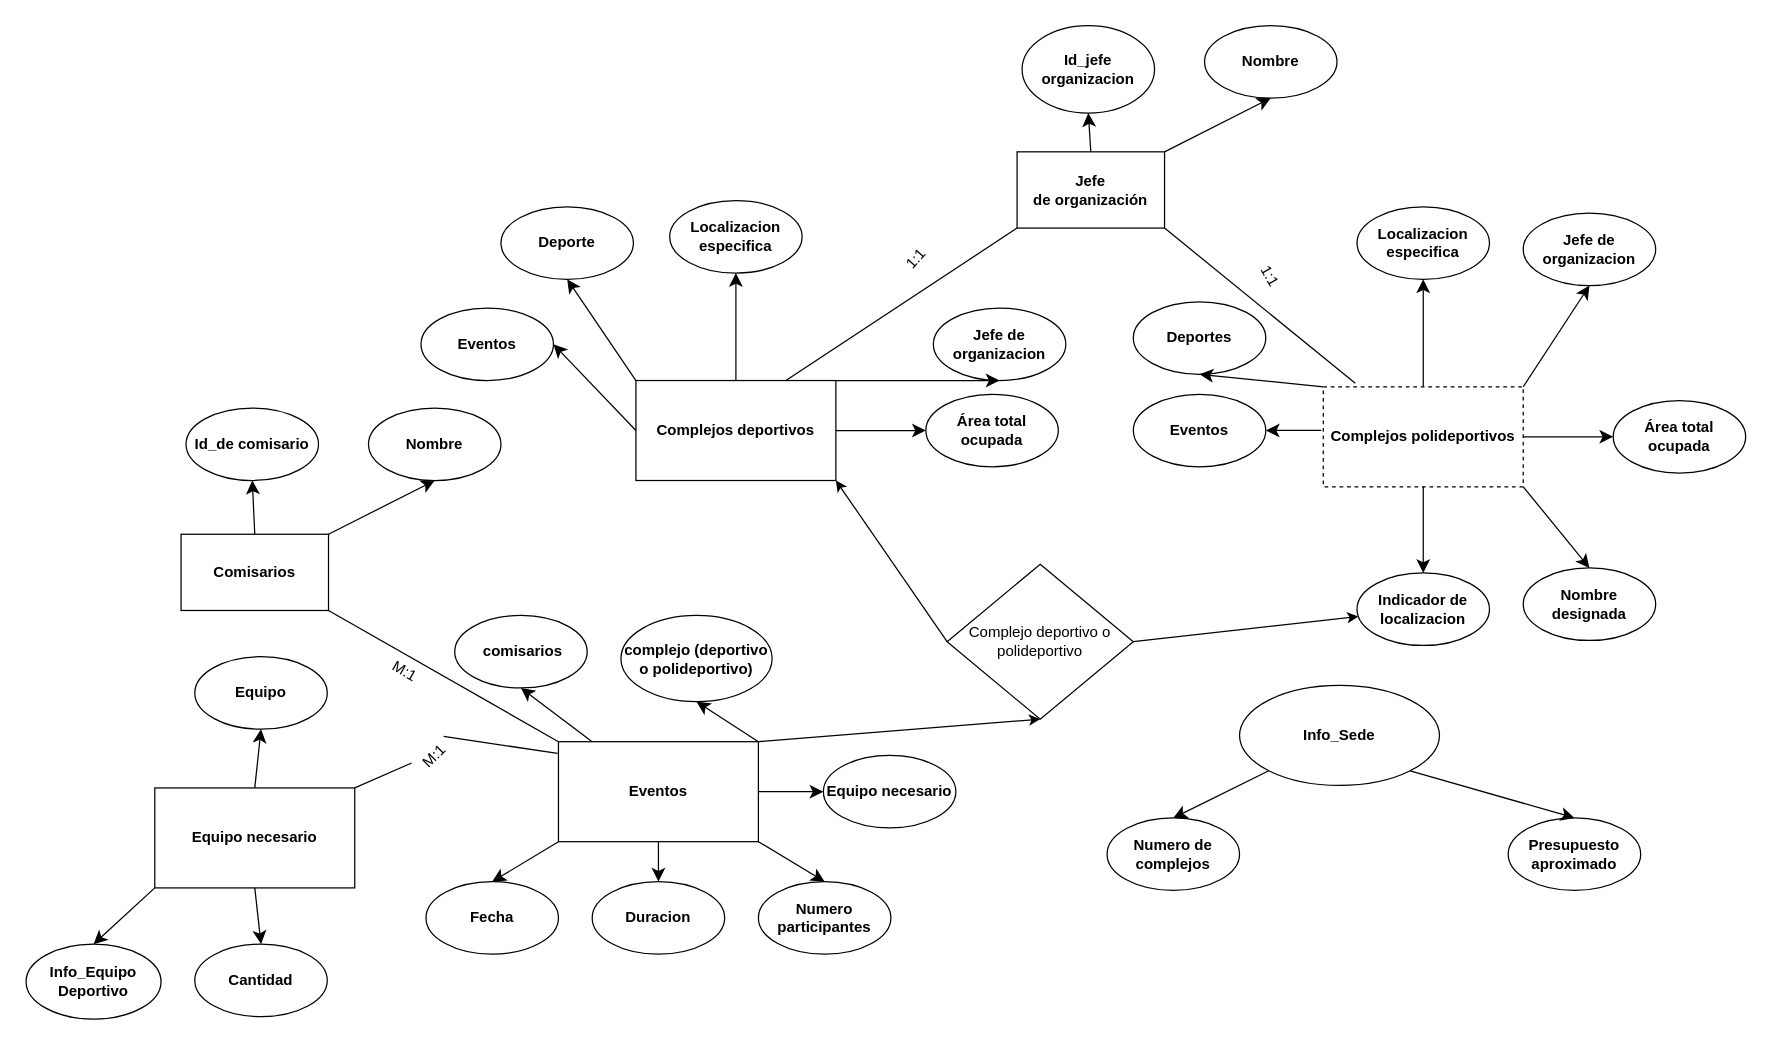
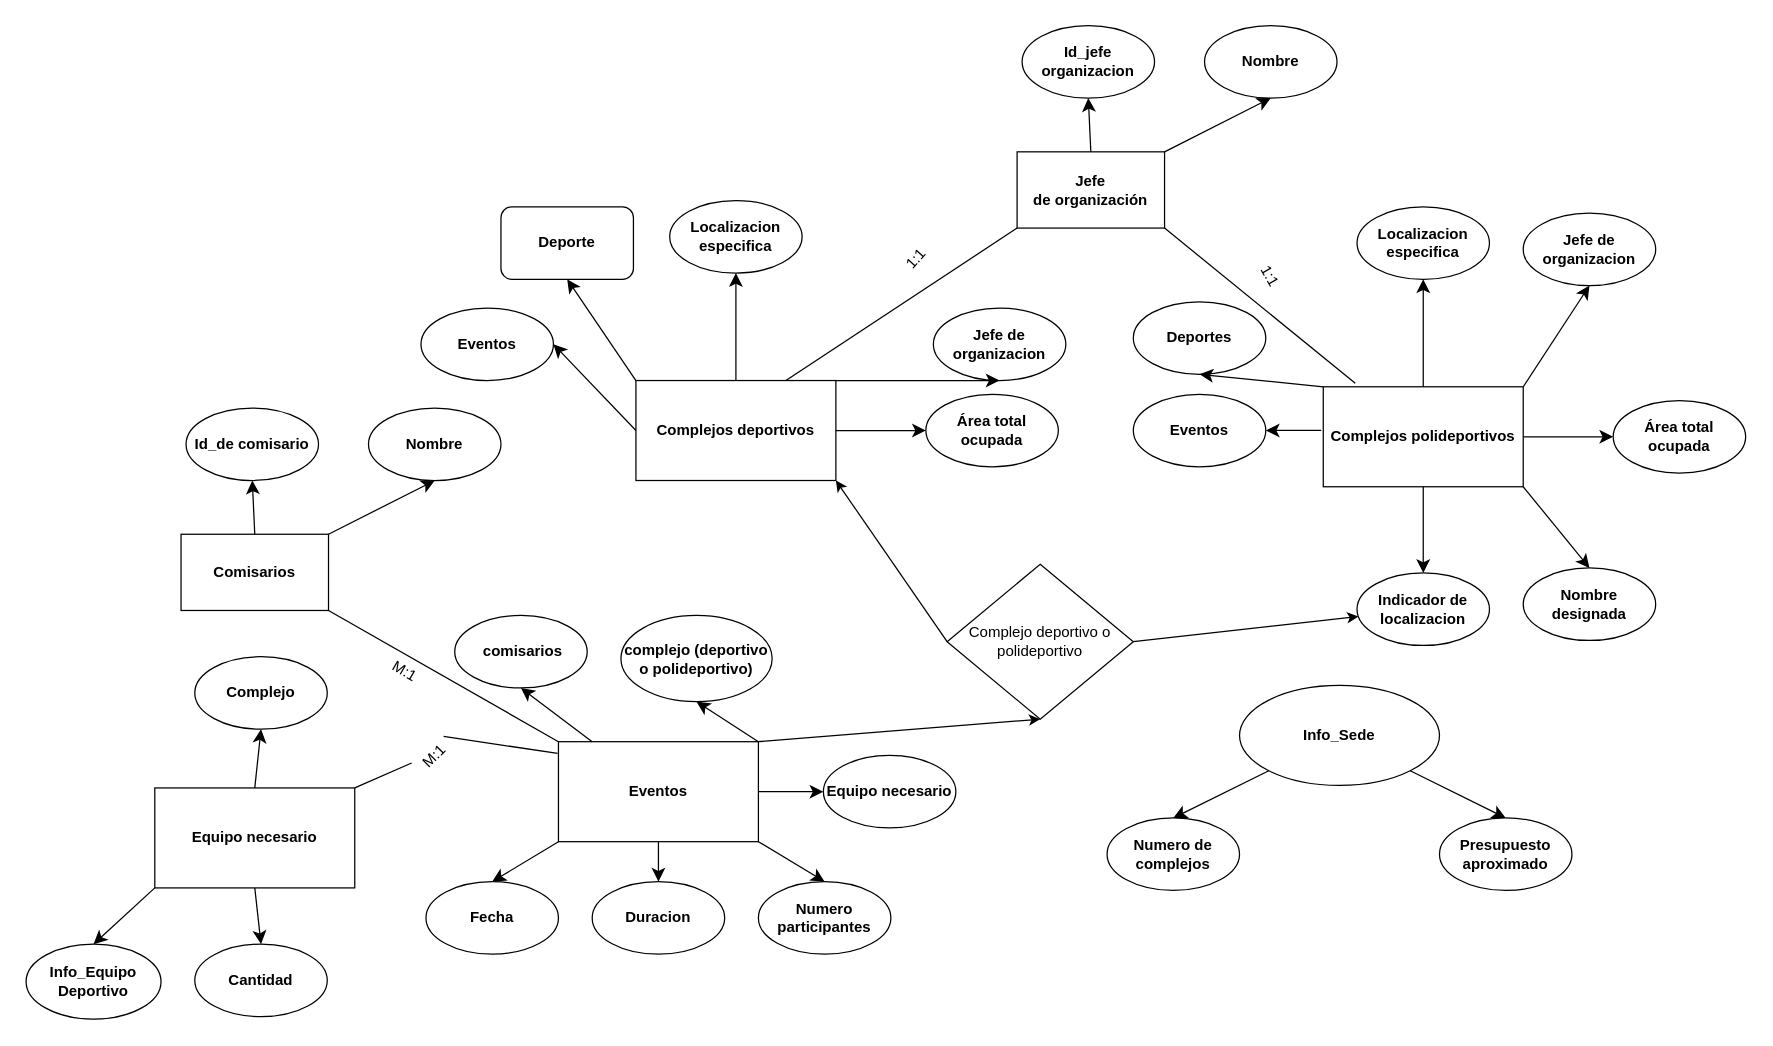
(1088, 69) -> (1088, 62)
(567, 243) -> (567, 243)
(1423, 437) -> (1423, 437)
(261, 693) -> (261, 693)
(1574, 854) -> (1506, 854)
